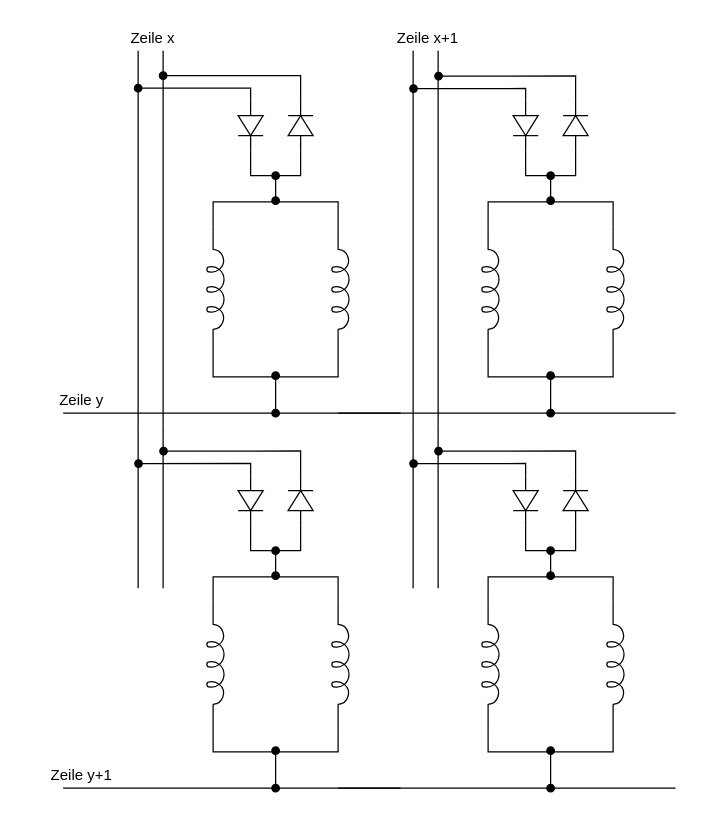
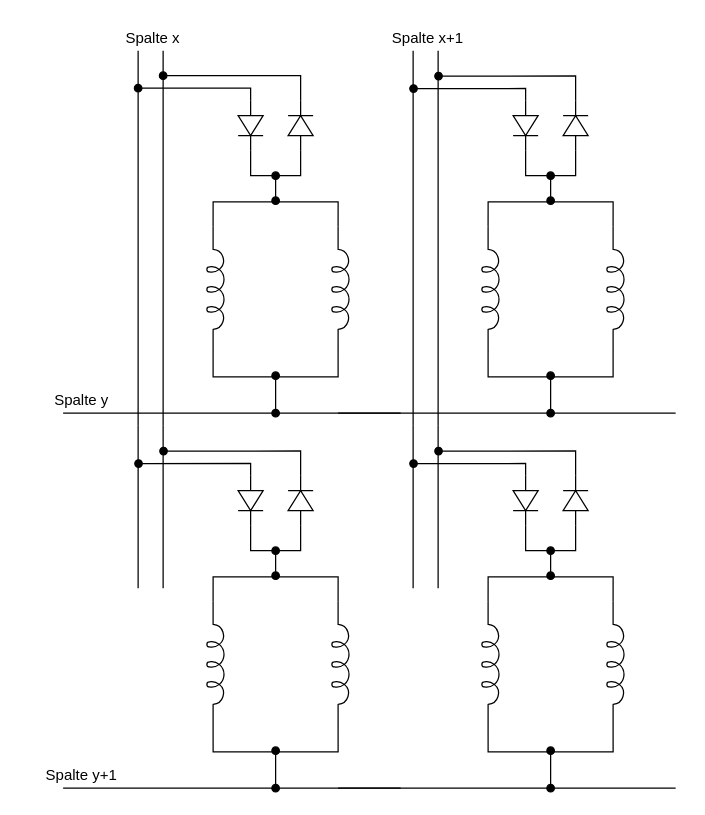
(153, 38) -> (153, 38)
(428, 38) -> (428, 38)
(82, 401) -> (82, 401)
(82, 776) -> (82, 776)
